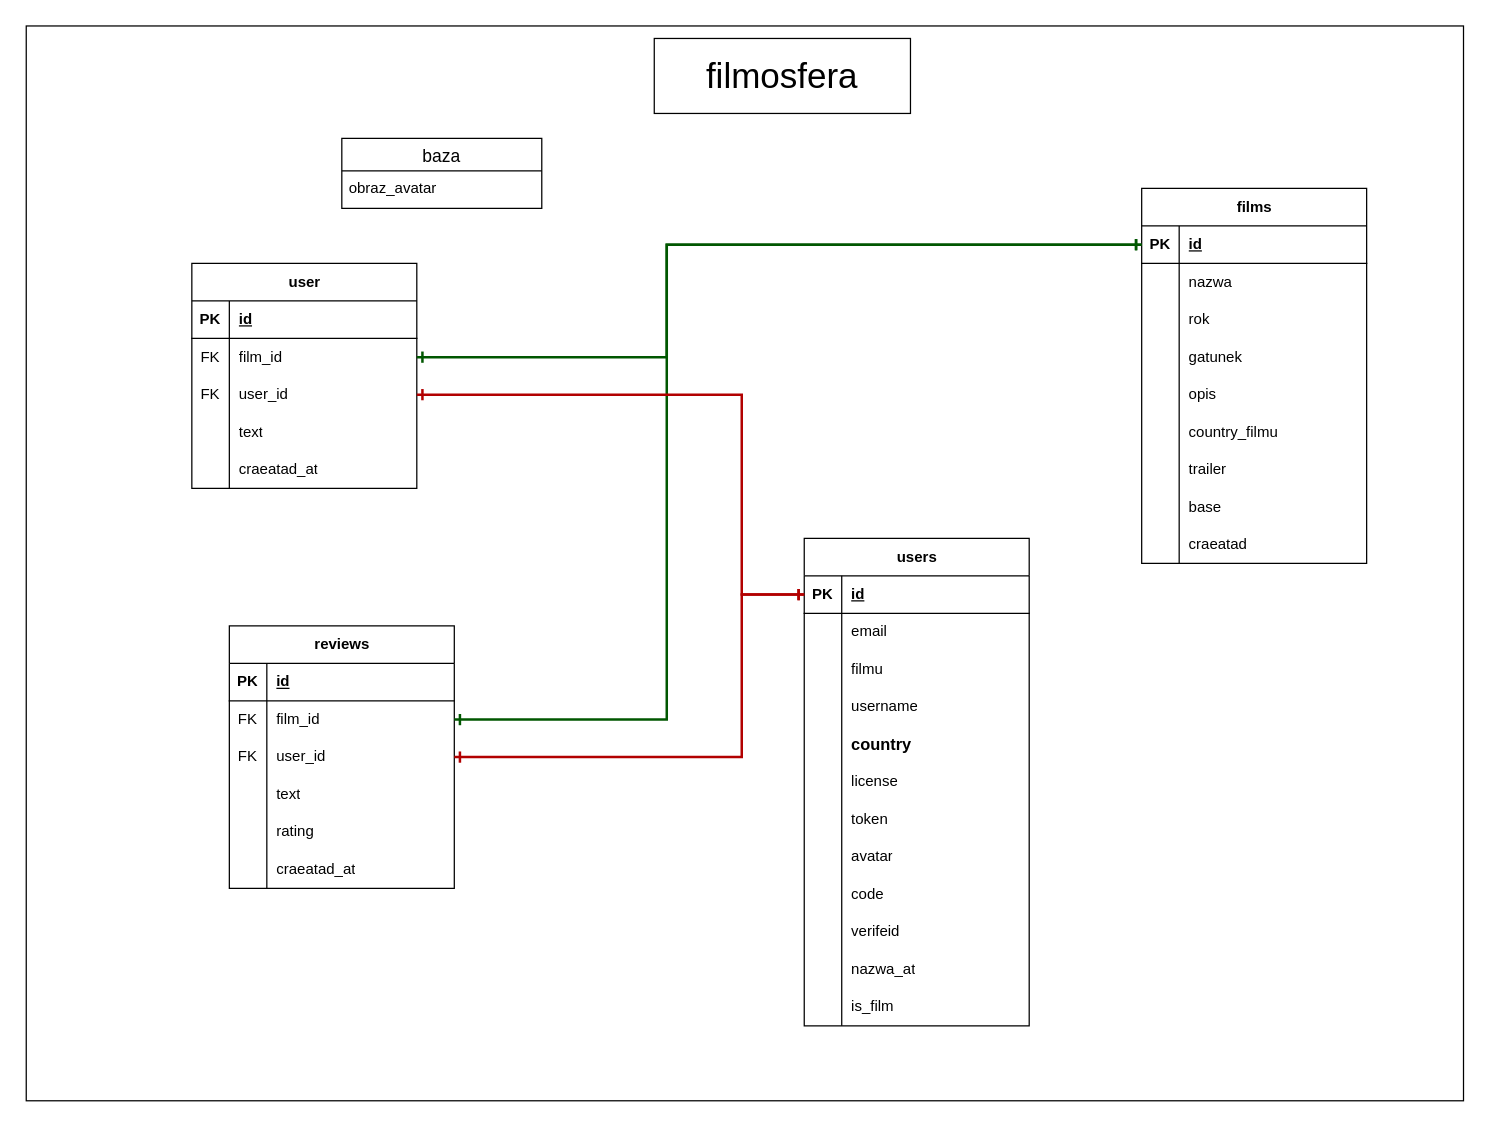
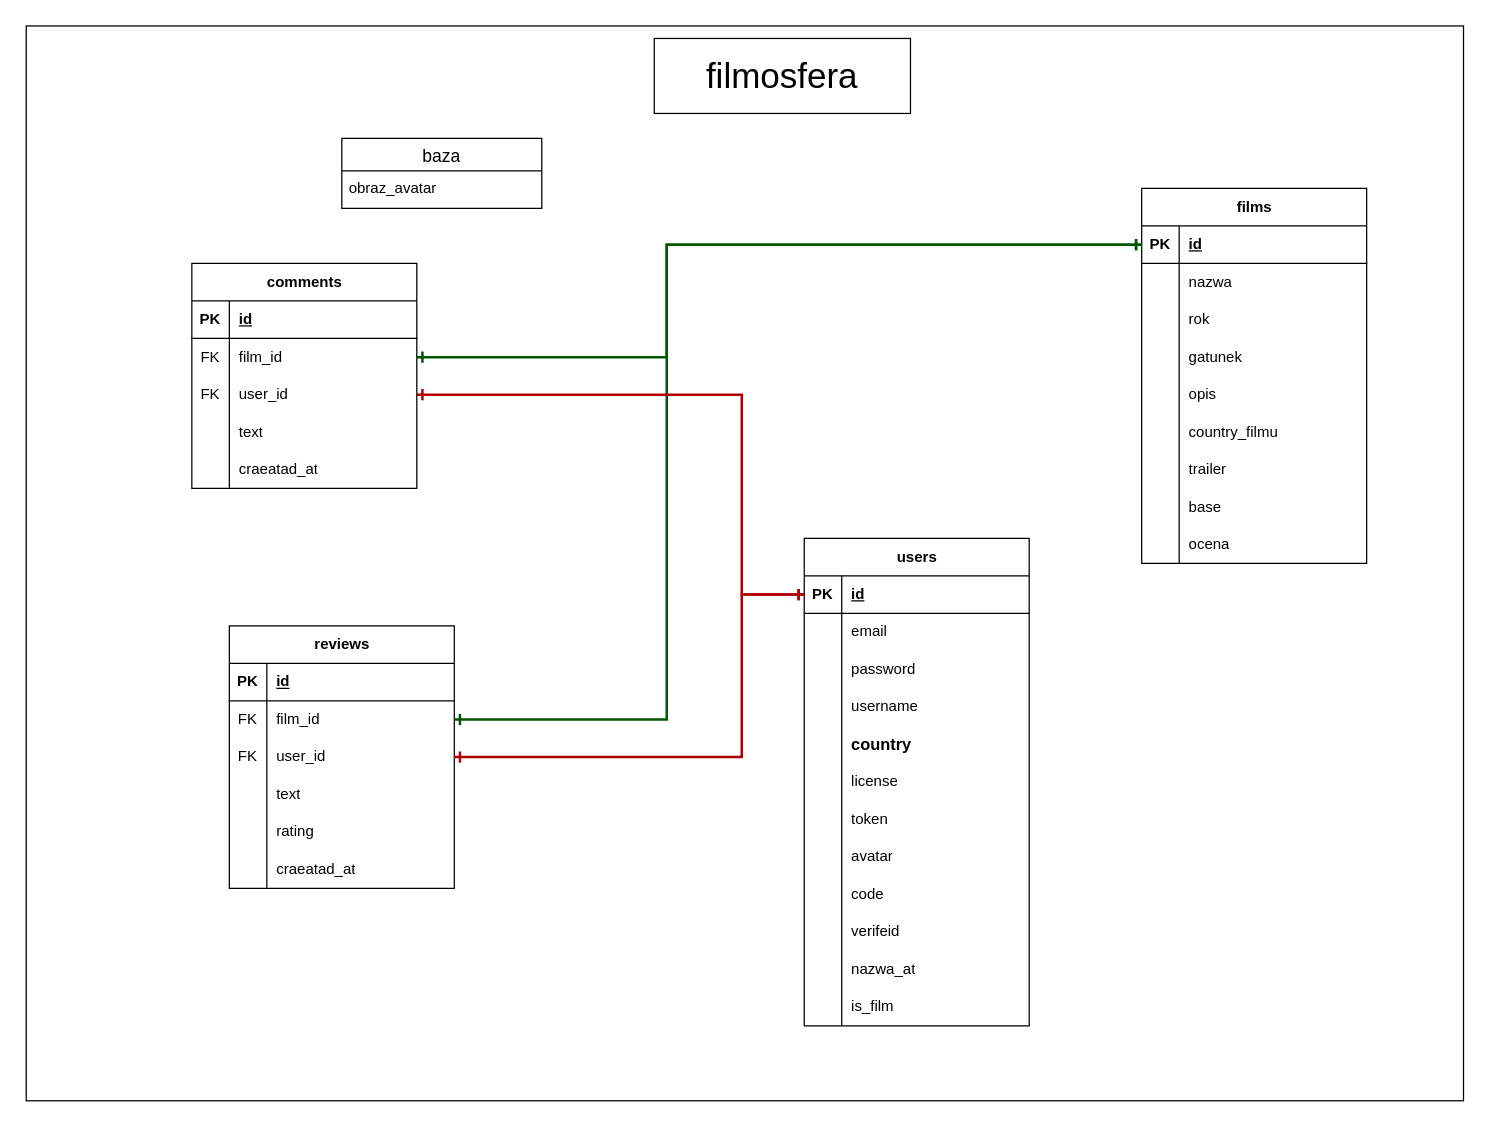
(305, 282) -> (305, 282)
(1223, 544) -> (1210, 544)
(869, 669) -> (885, 669)
